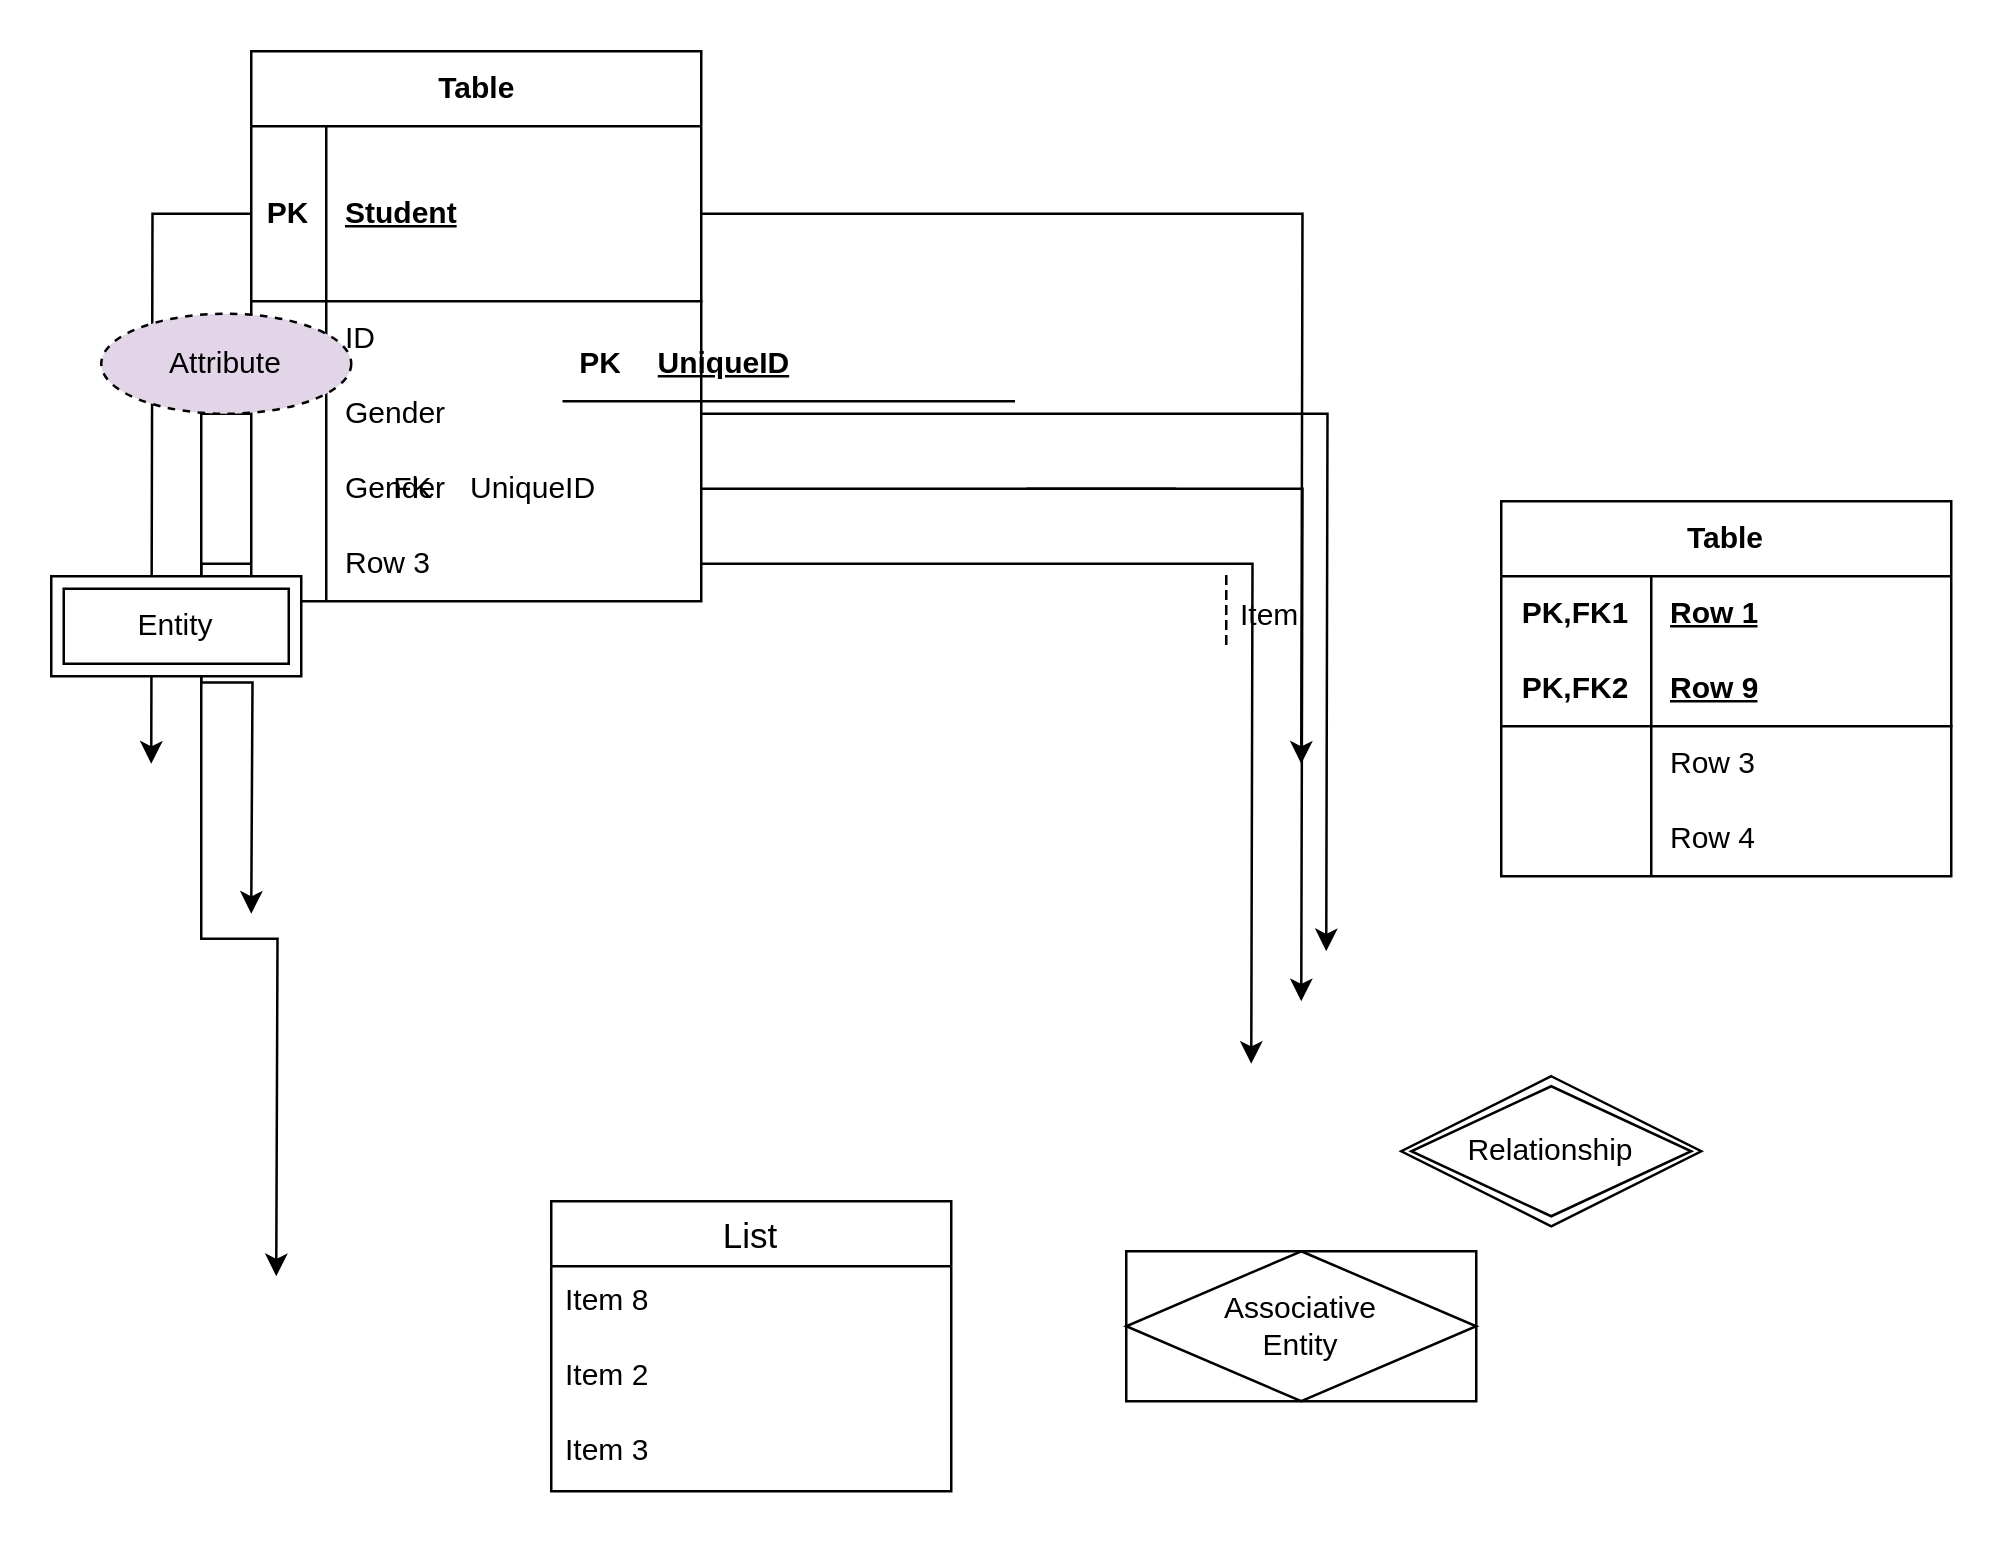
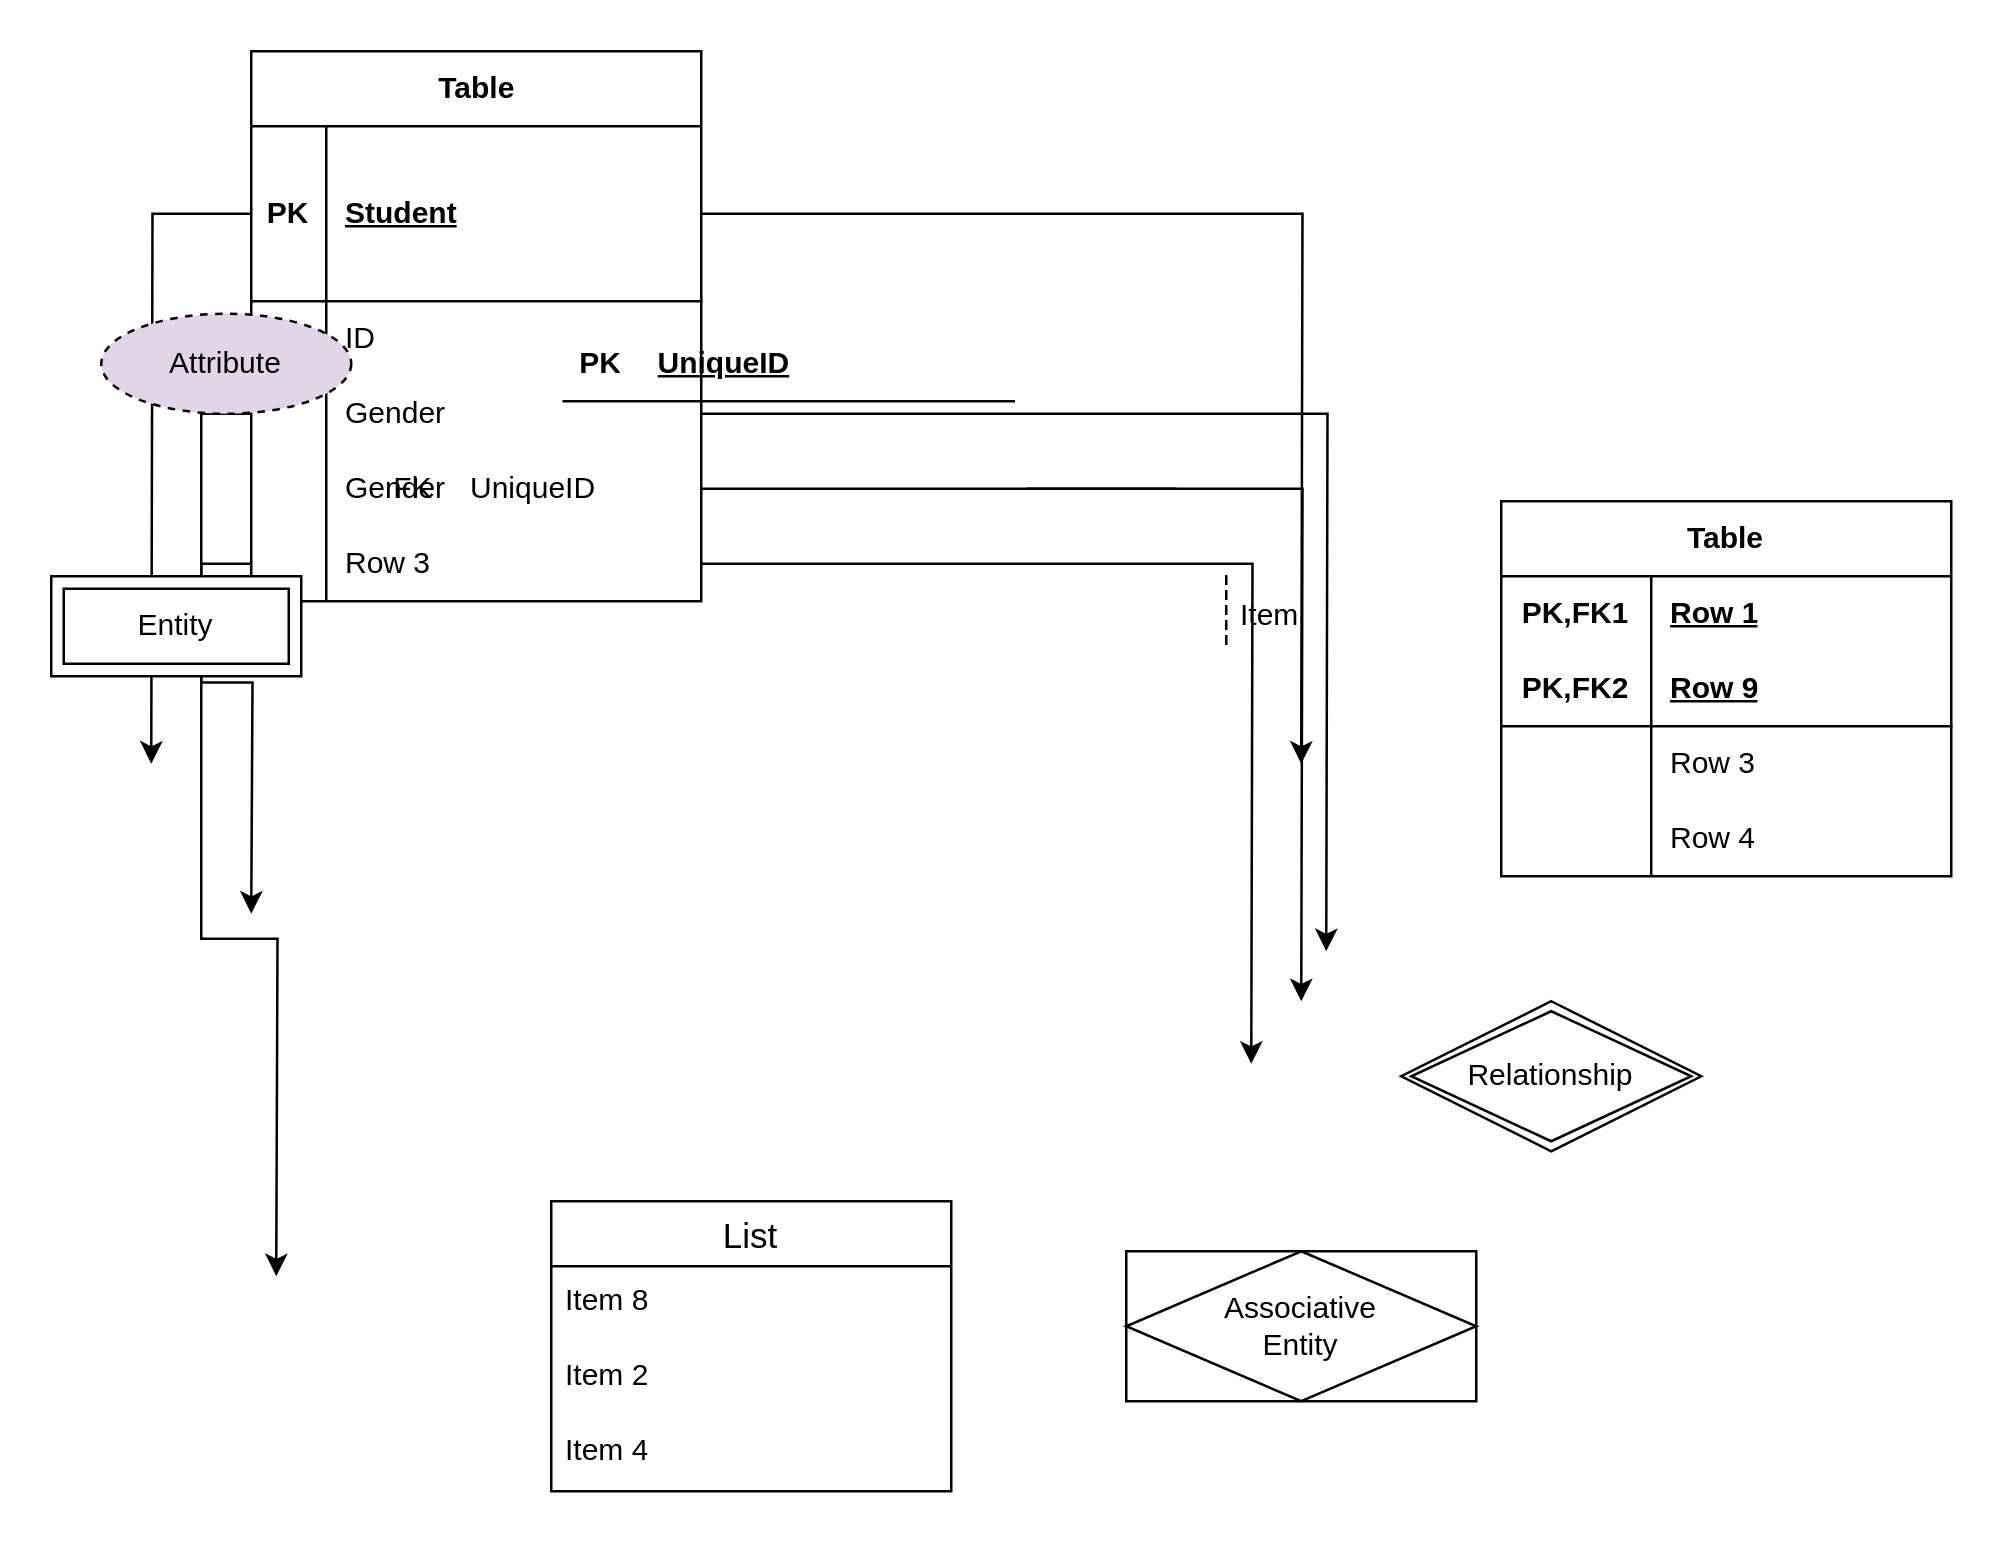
(1551, 1151) -> (1551, 1076)
(613, 1452) -> (613, 1452)
